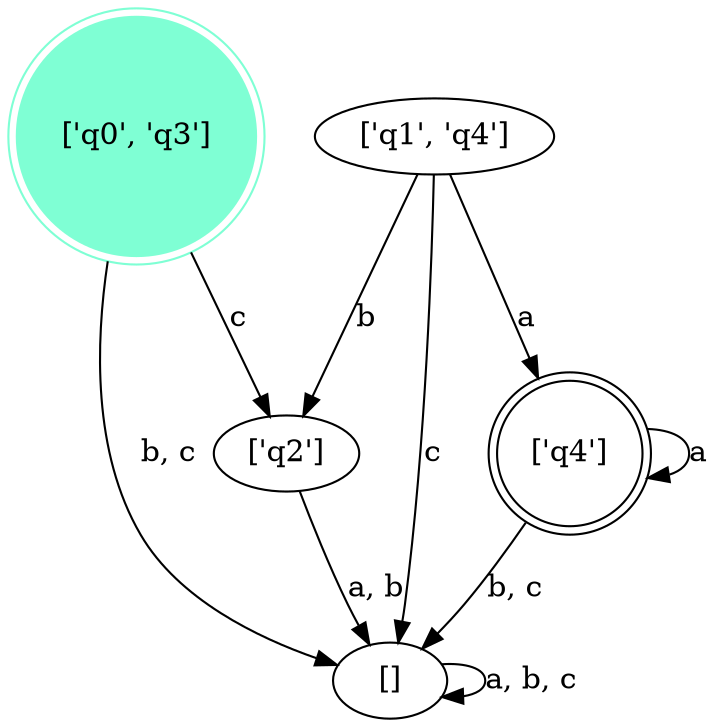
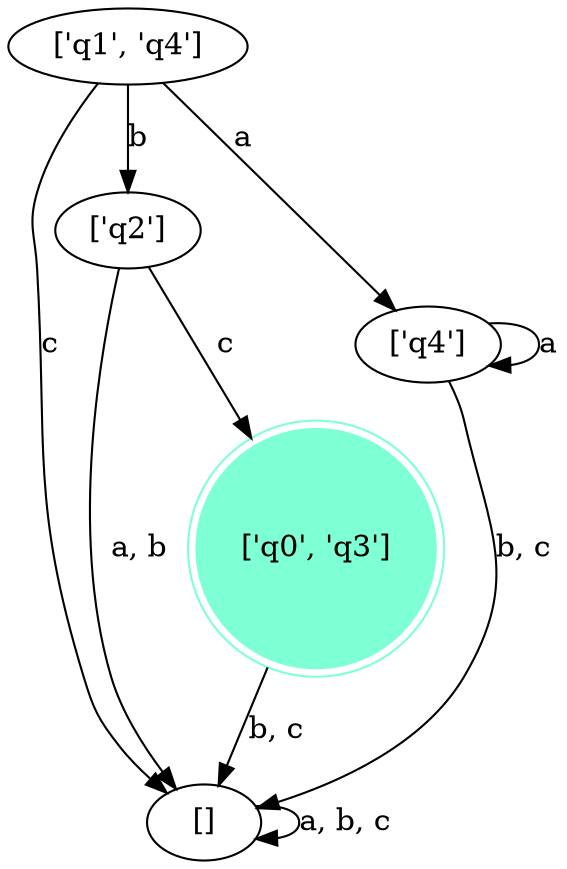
(226, 325) -> (195, 344)
(570, 453) -> (428, 345)
